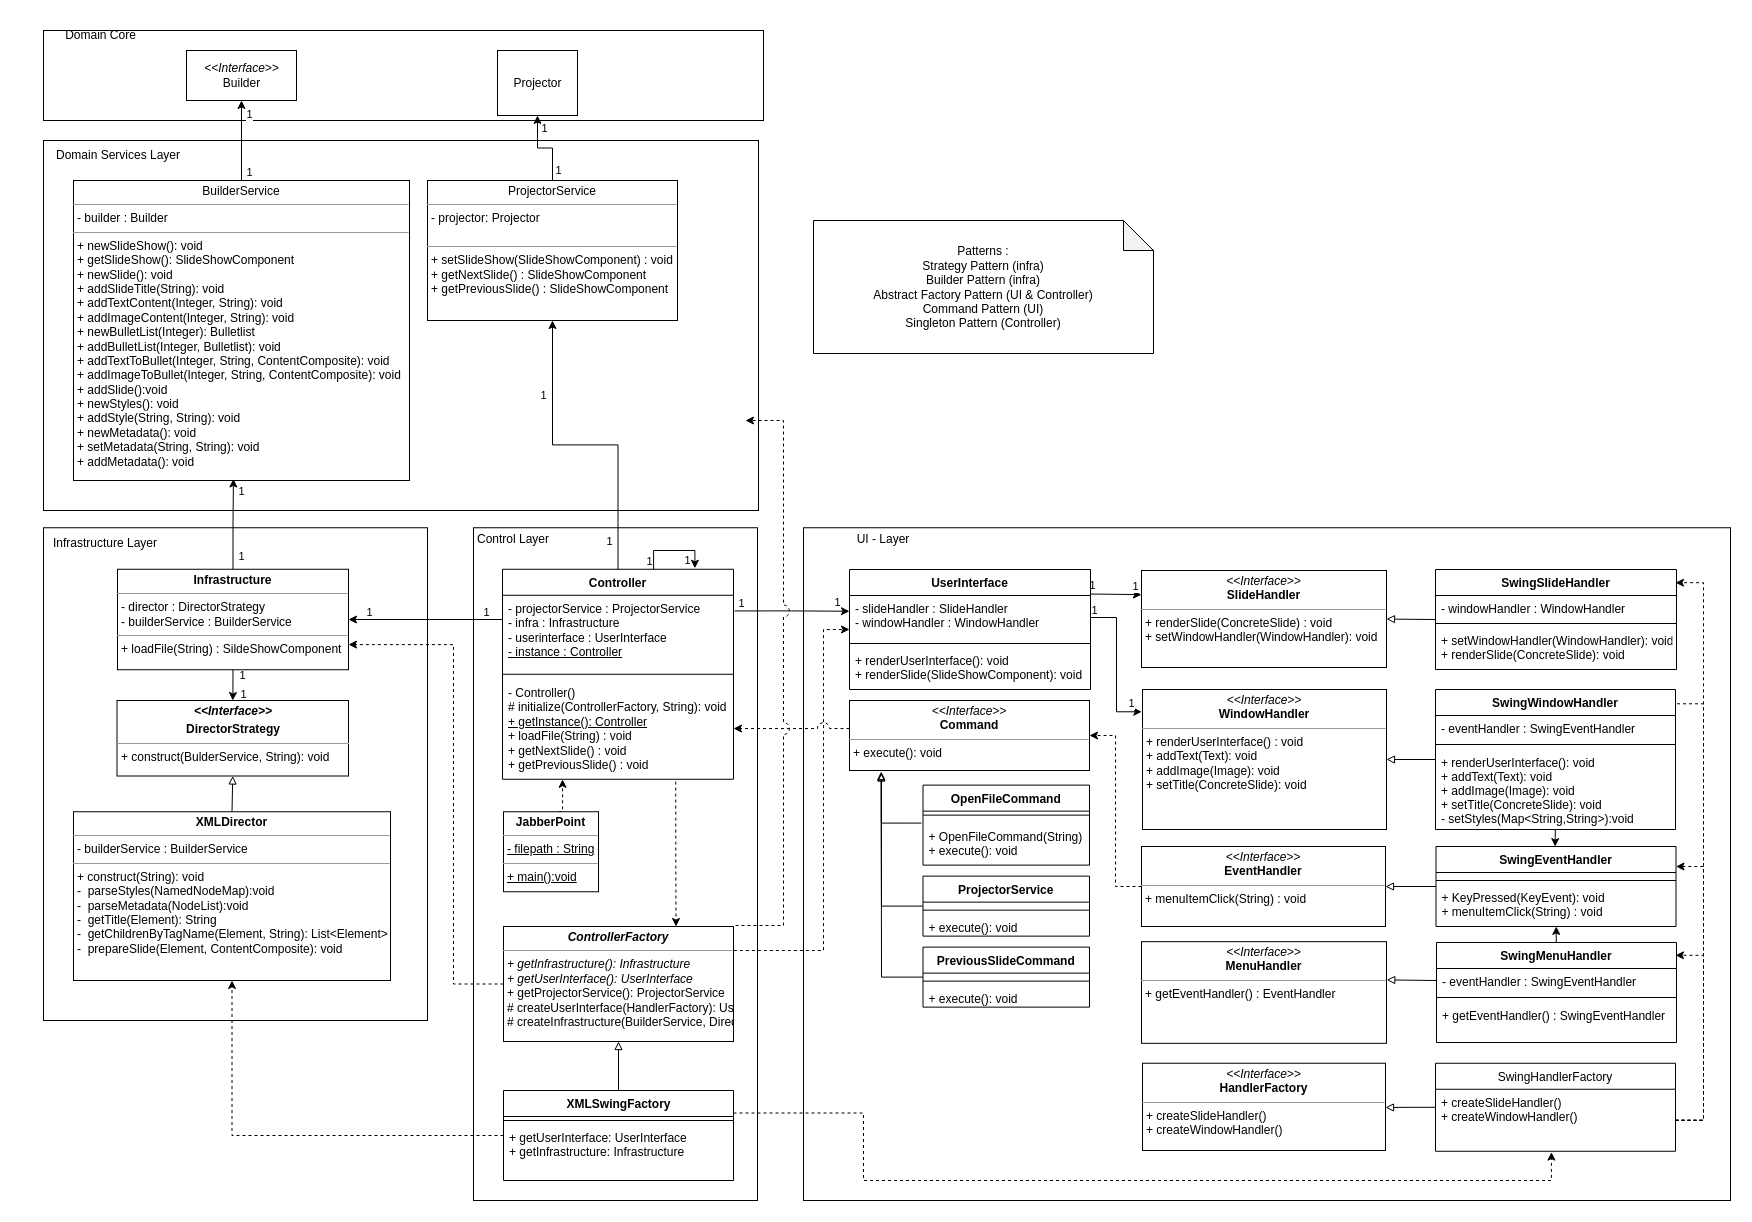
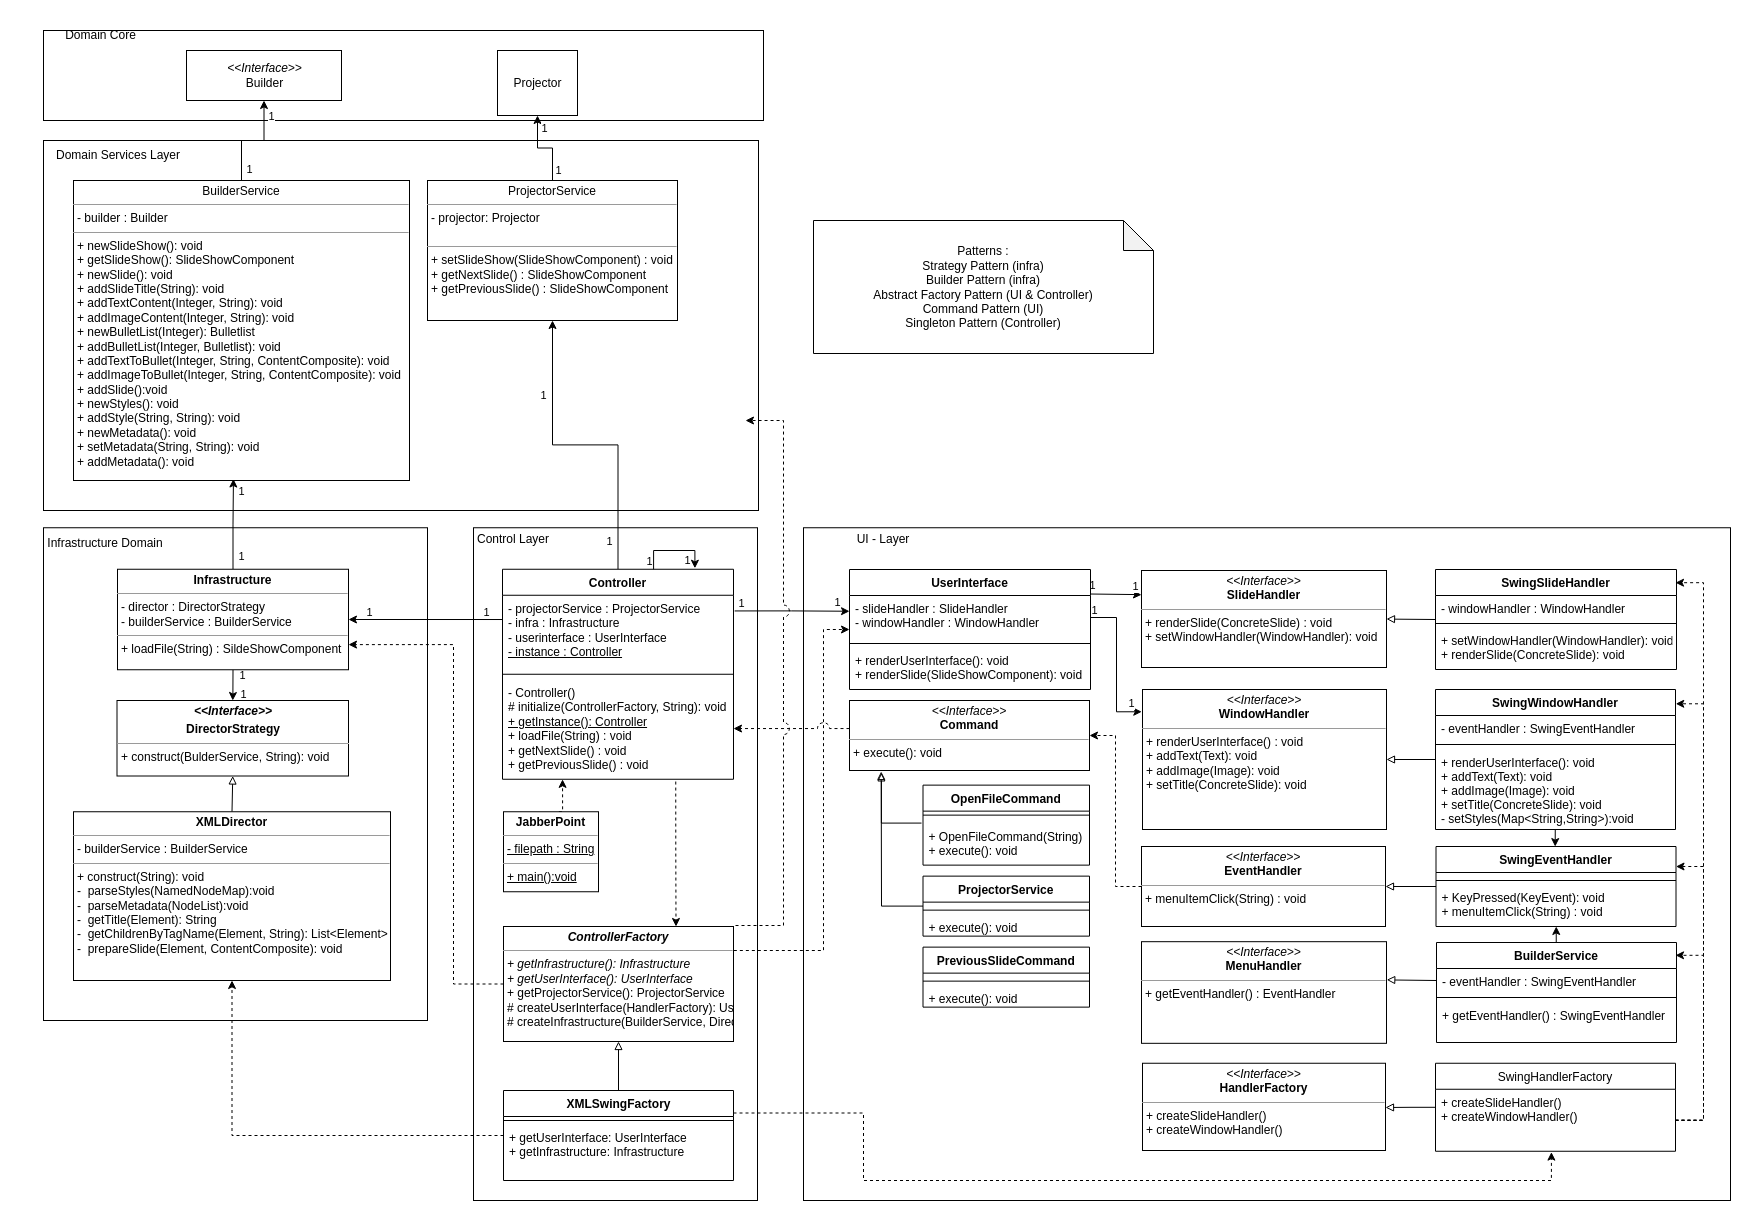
(242, 76) -> (264, 76)
(106, 544) -> (106, 544)
(1681, 704) -> (1684, 704)
(1556, 956) -> (1556, 956)
(881, 962) -> none
